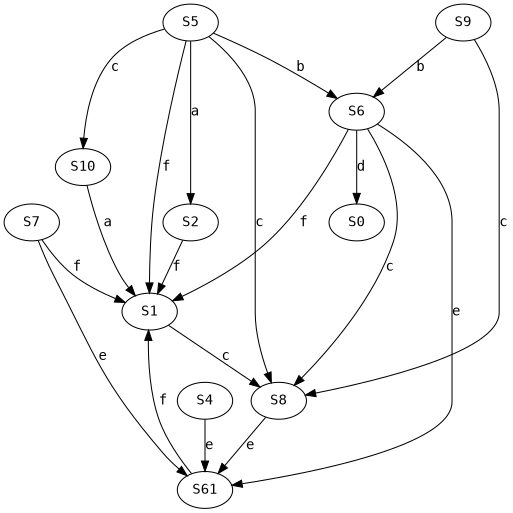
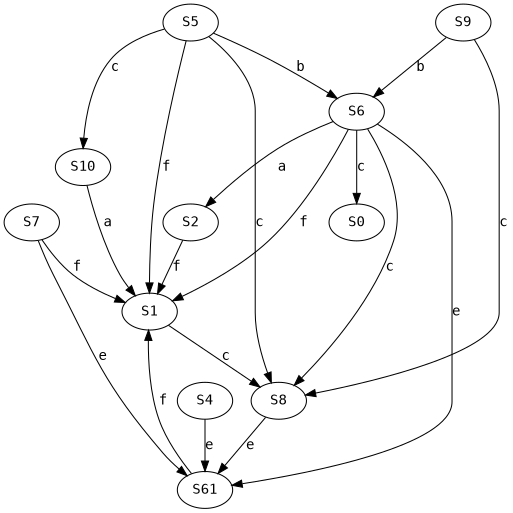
(191, 117) -> (269, 154)
(361, 167) -> (361, 167)
